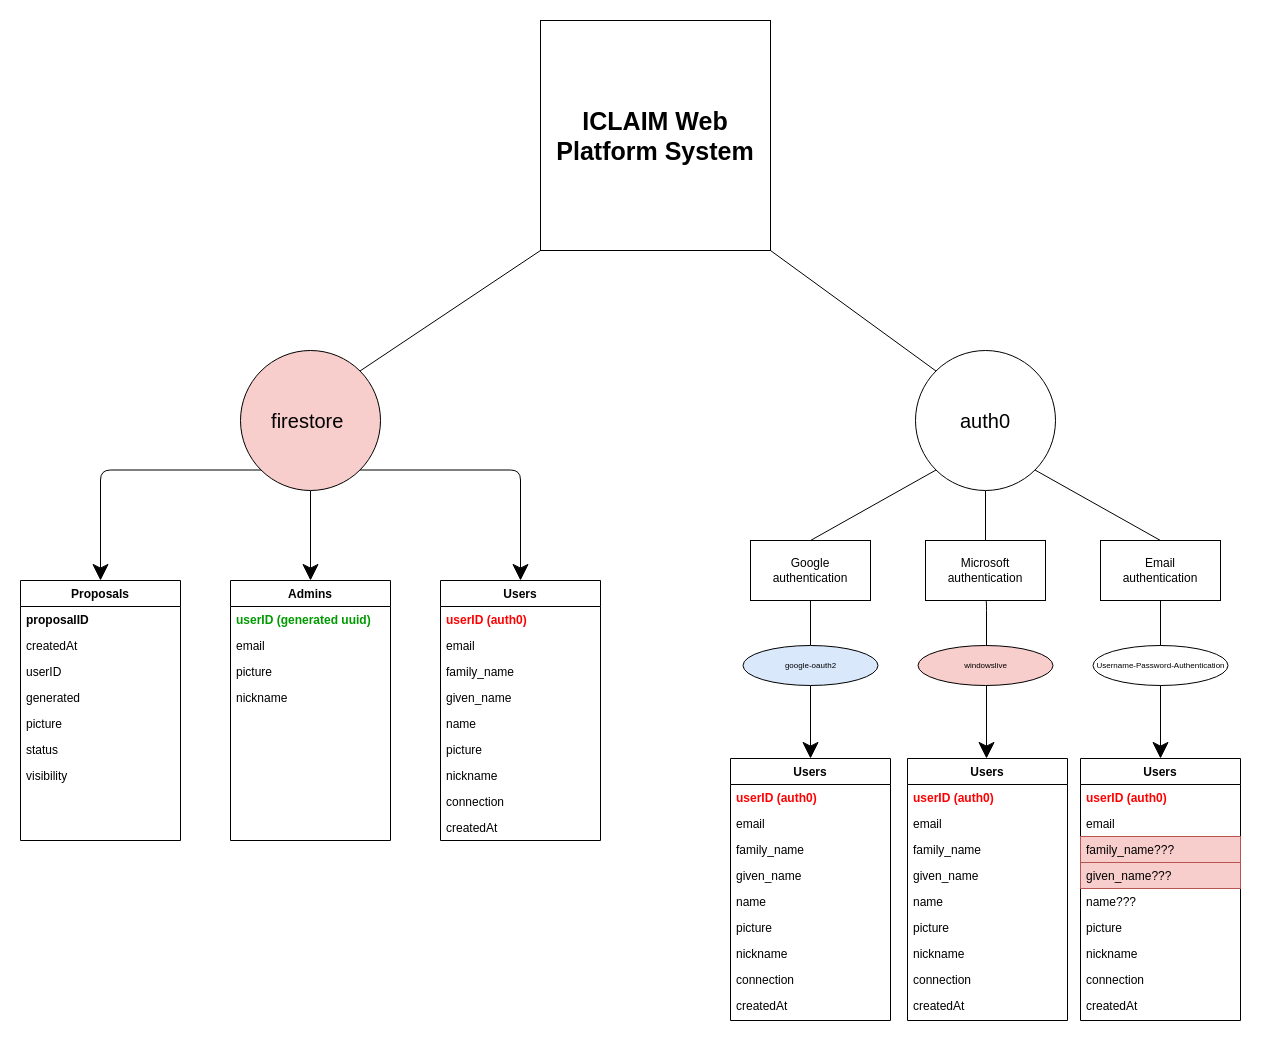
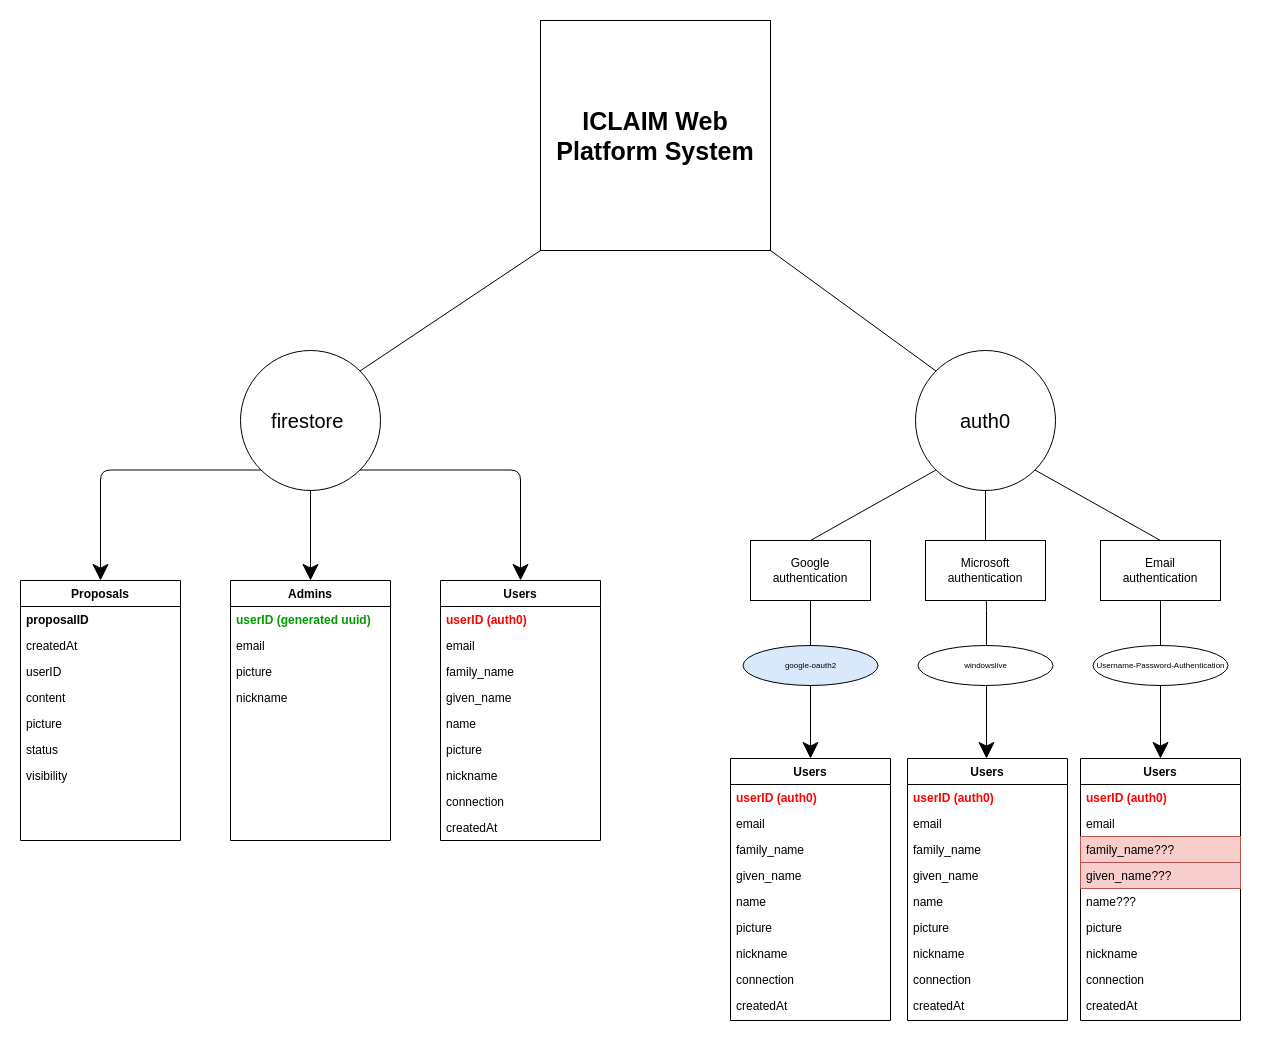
(311, 421) -> (311, 421)
(986, 666) -> (986, 666)
(56, 698) -> (50, 698)
